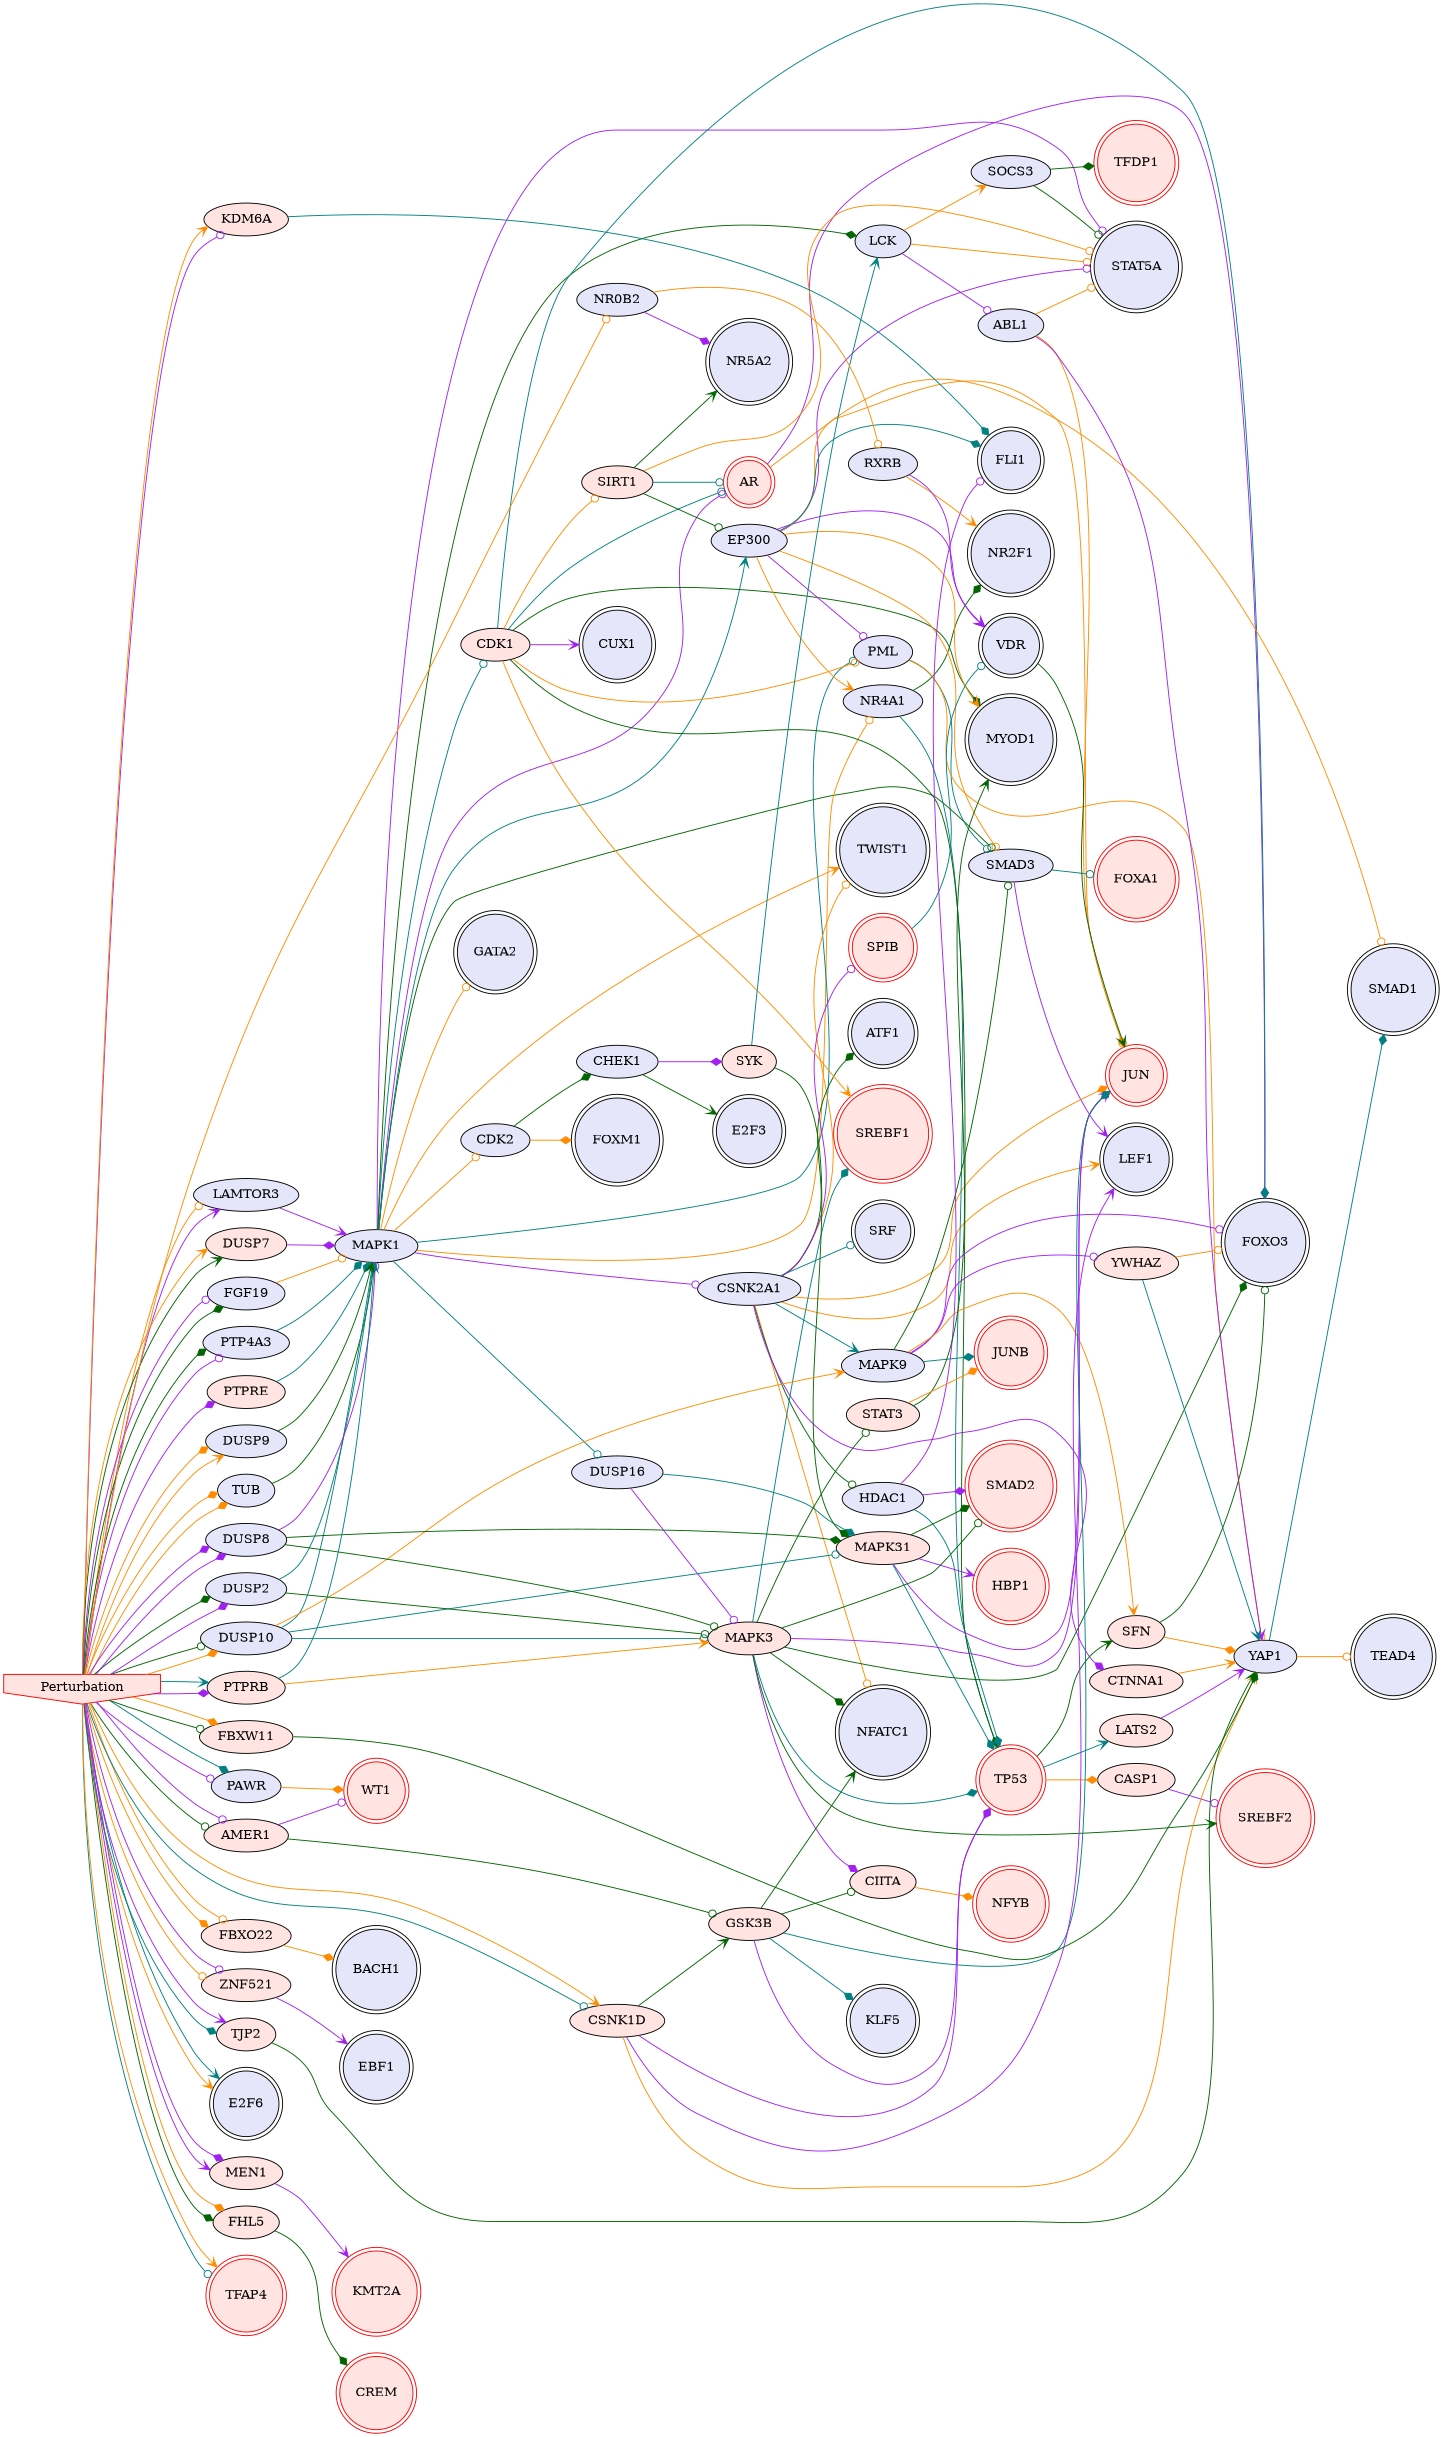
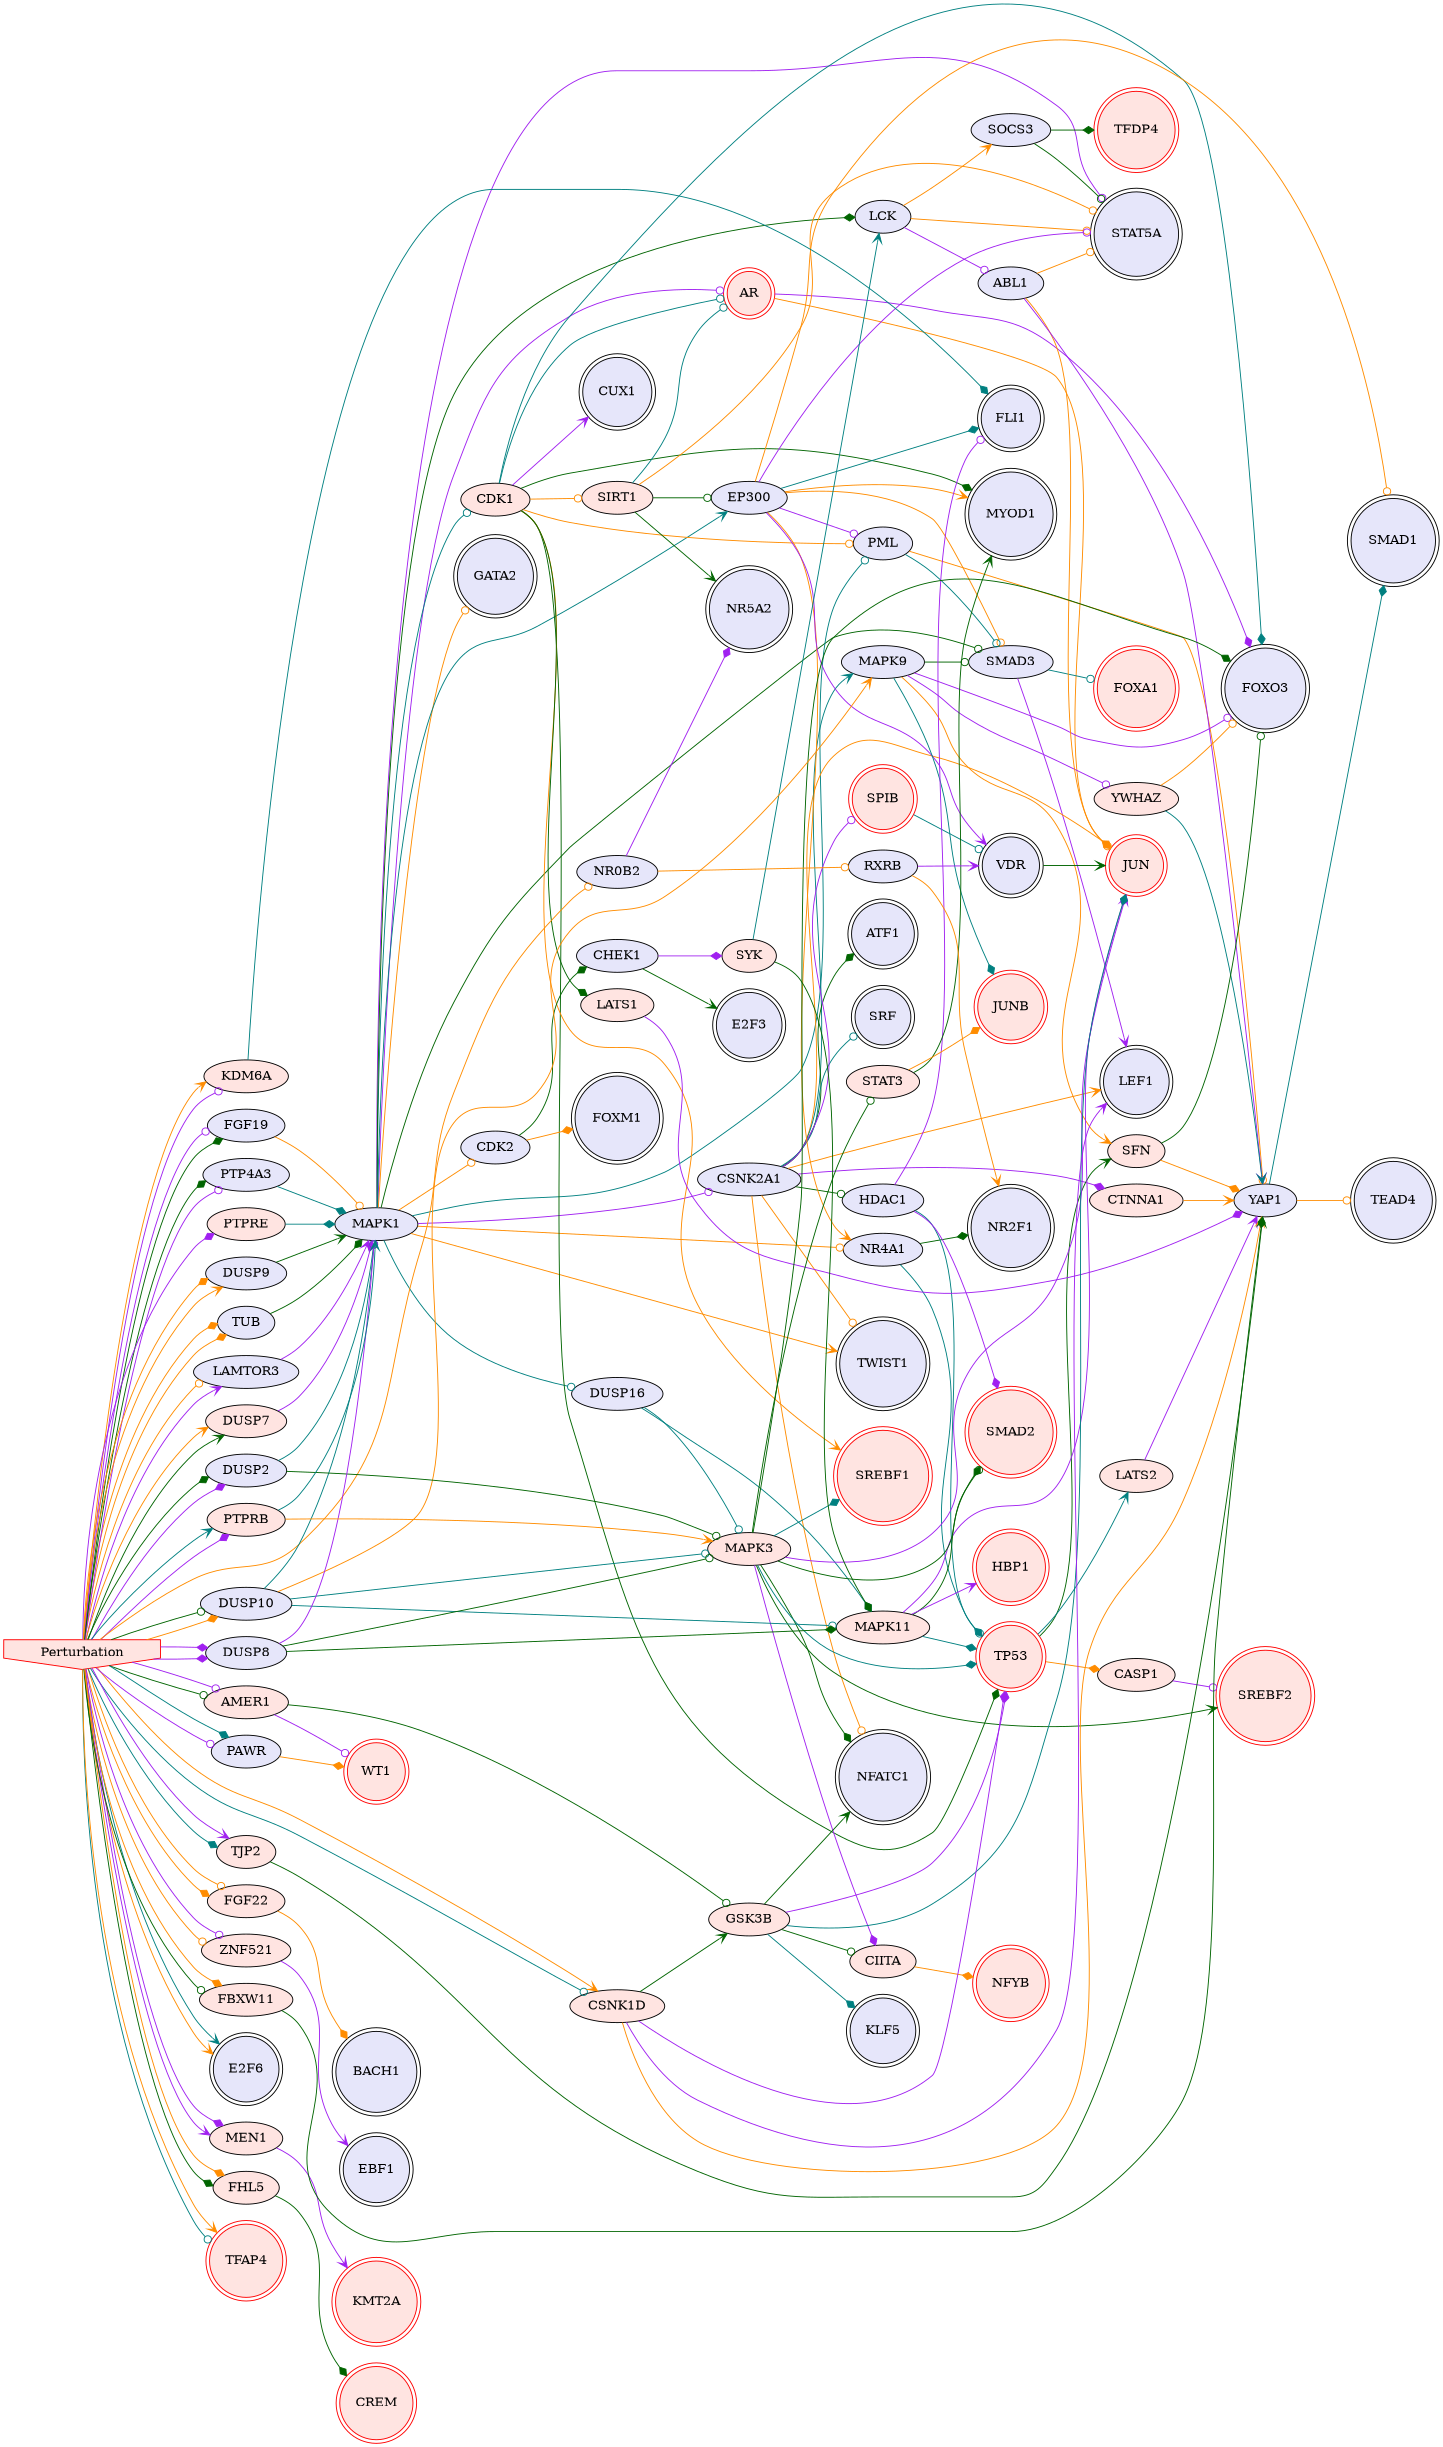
(1136, 163) -> (1136, 130)
none -> (617, 1005)
(883, 1548) -> (883, 1627)
(681, 1553) -> (697, 1461)
(246, 1936) -> (246, 1901)
